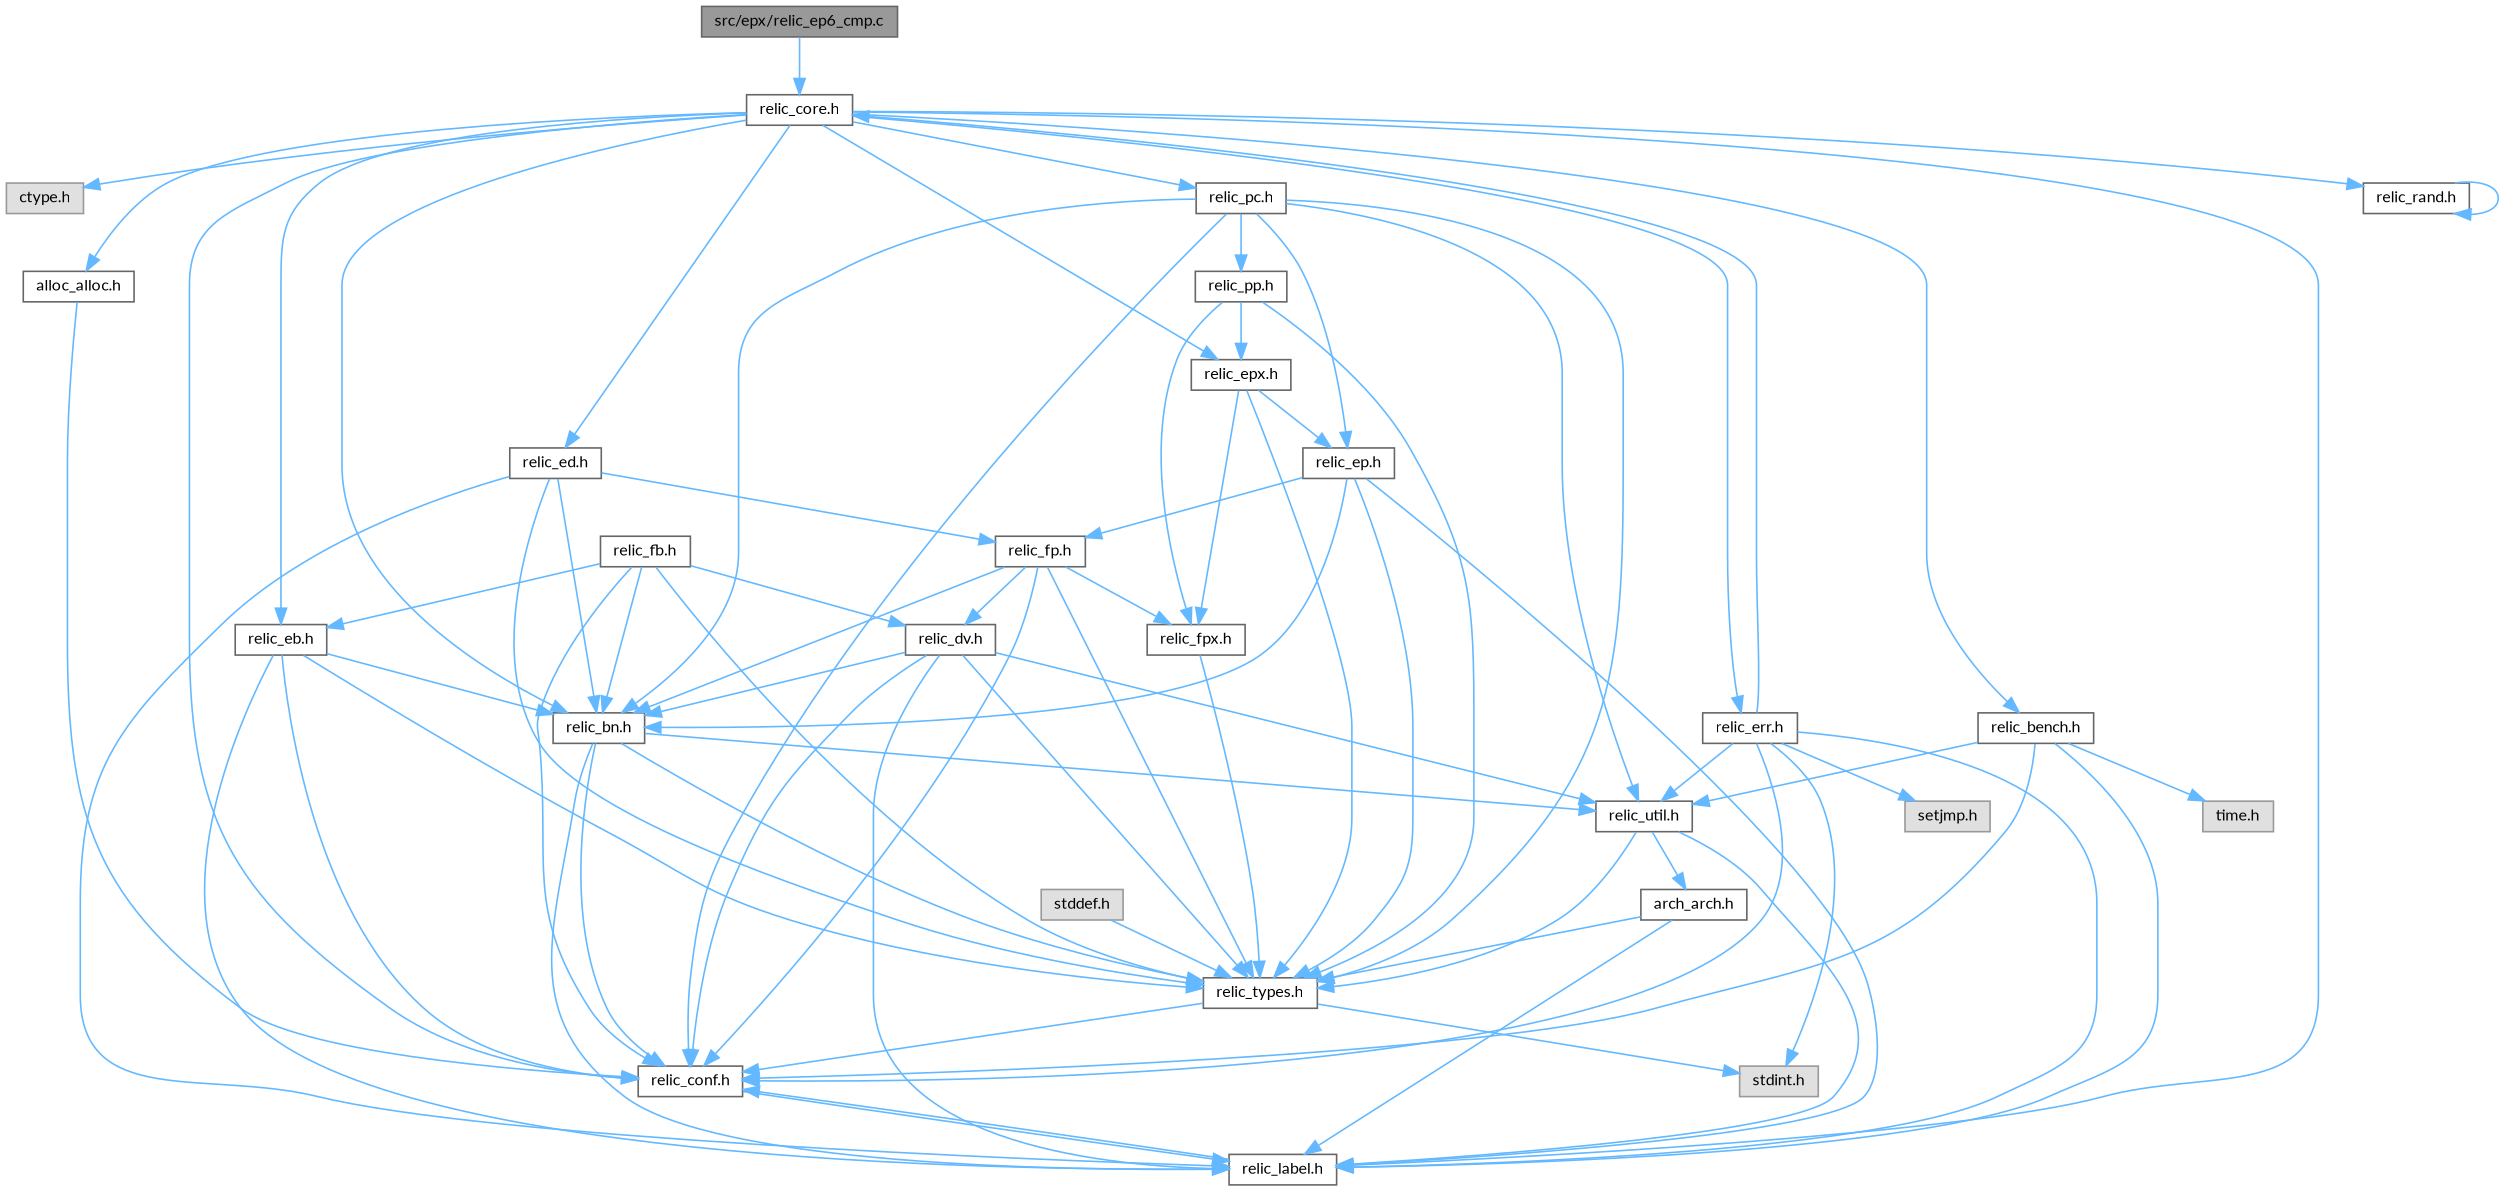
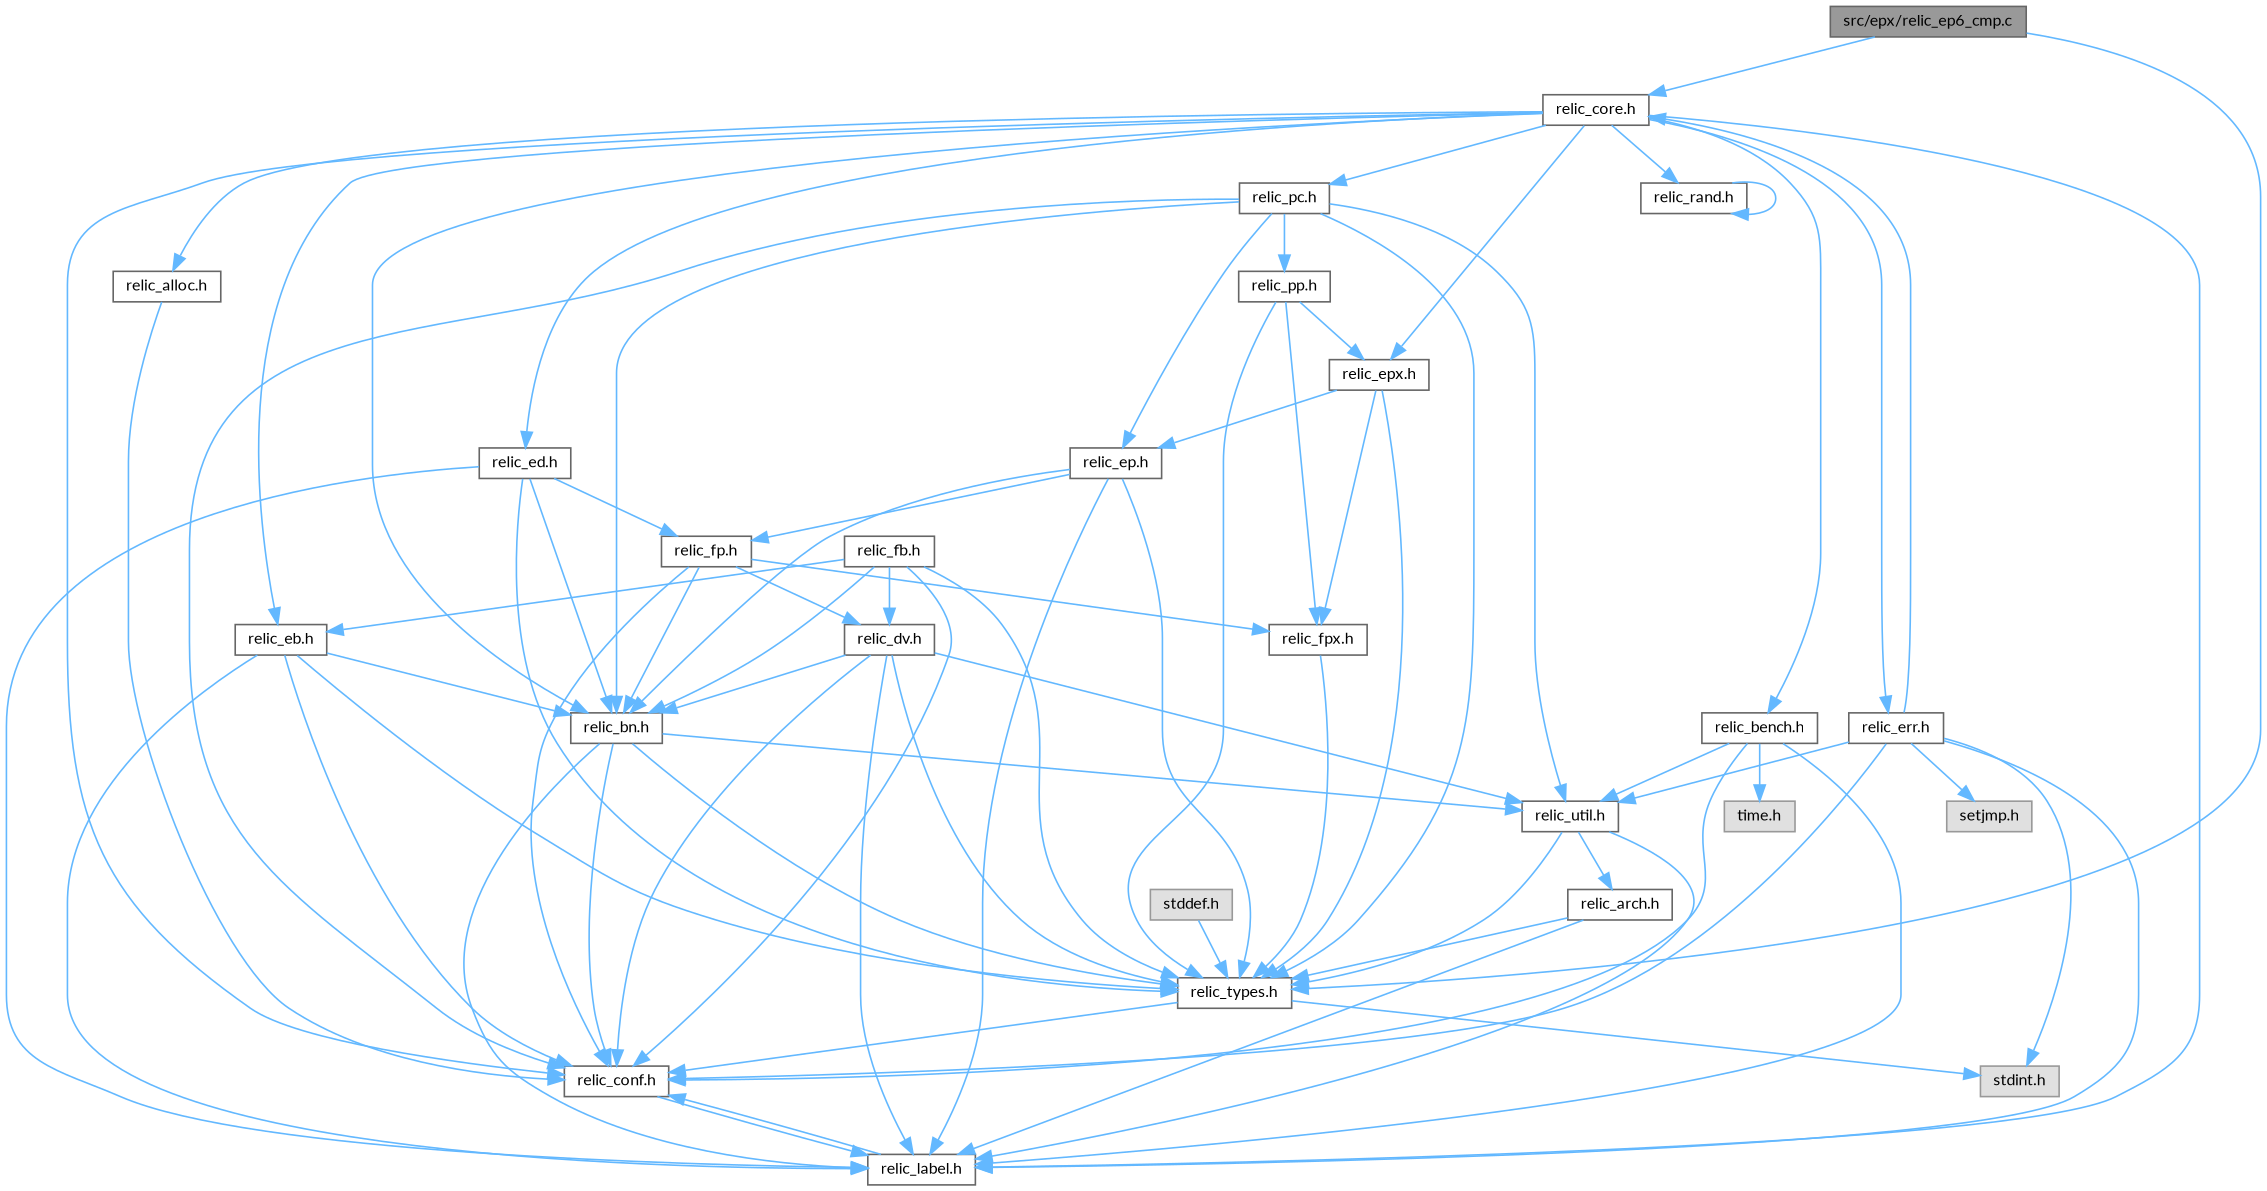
(45, 198) -> none
(79, 287) -> (167, 287)
(1142, 755) -> (2214, 806)
(1694, 905) -> (1620, 905)
